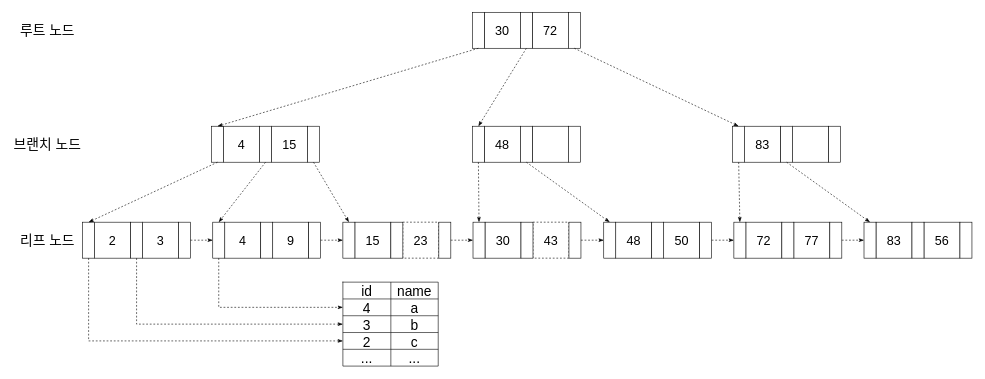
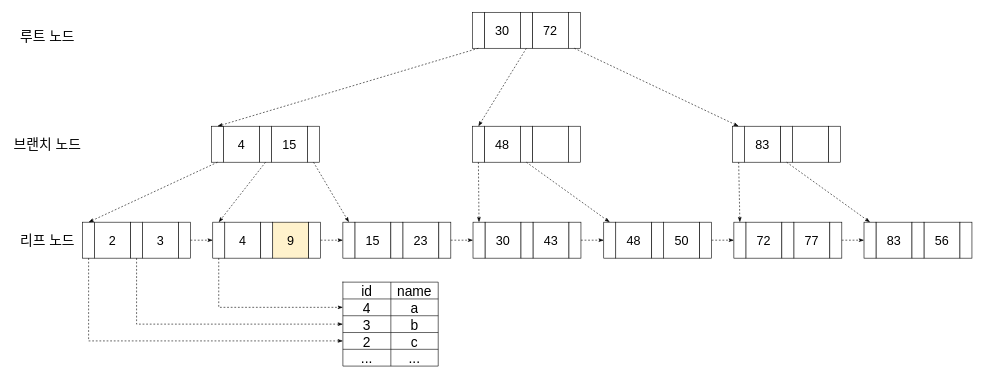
(47, 30) -> (47, 36)
(291, 240) -> (291, 240)
(421, 240) -> (421, 240)
(551, 240) -> (551, 240)
